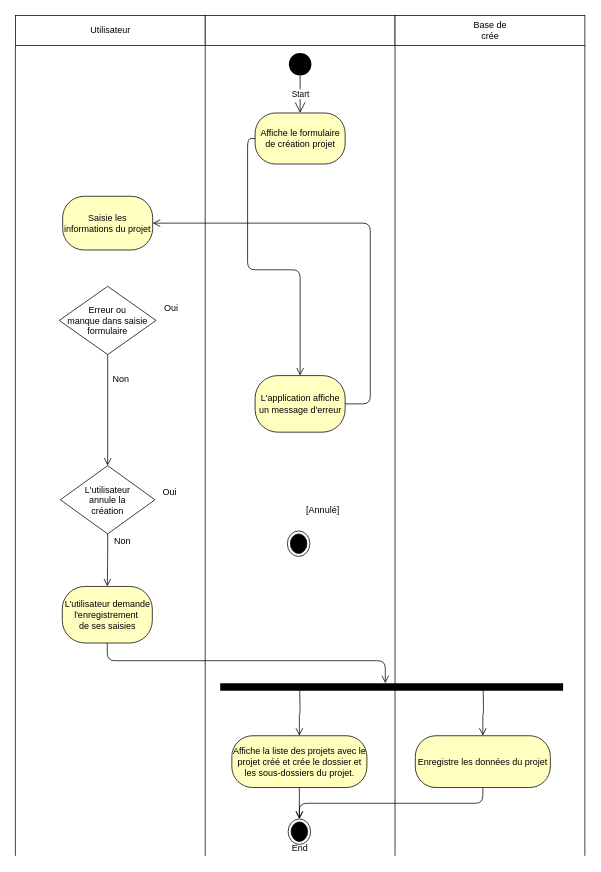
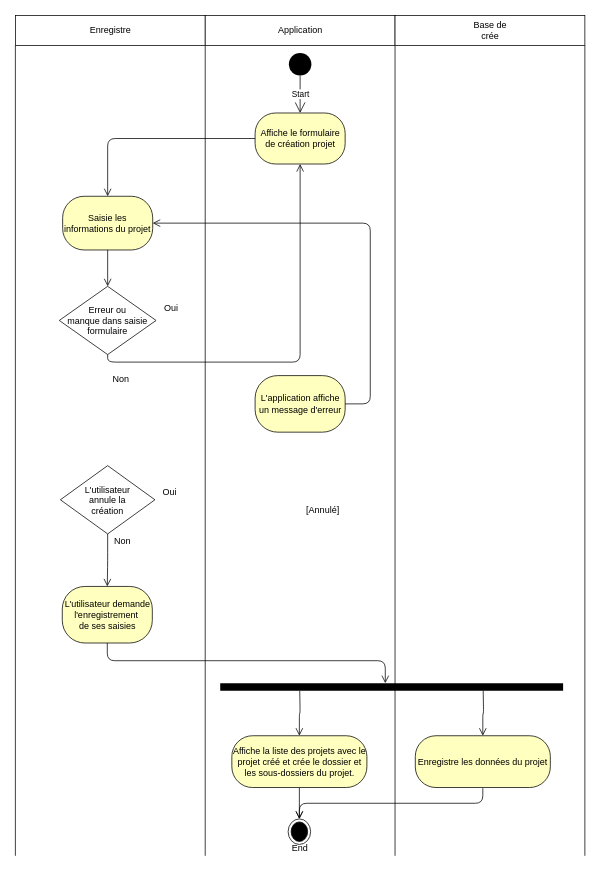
(111, 30) -> (111, 30)
none -> (300, 30)
(248, 225) -> (154, 138)
none -> (108, 267)
(108, 411) -> (201, 362)
(299, 543) -> none
